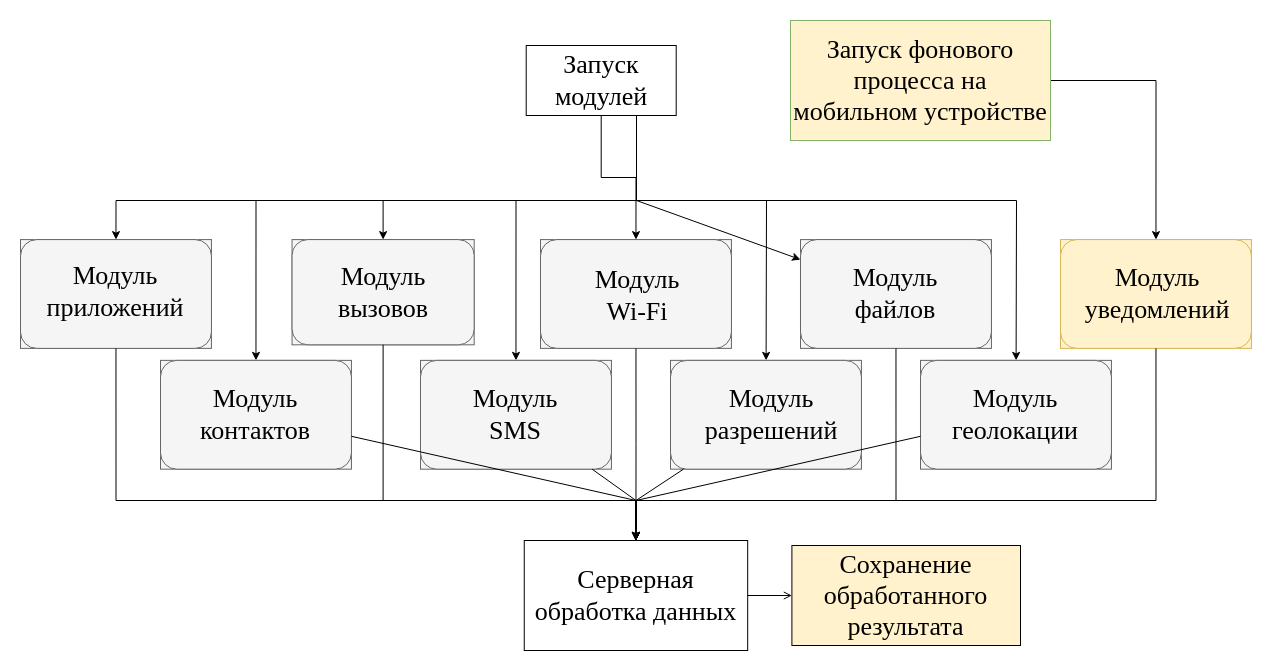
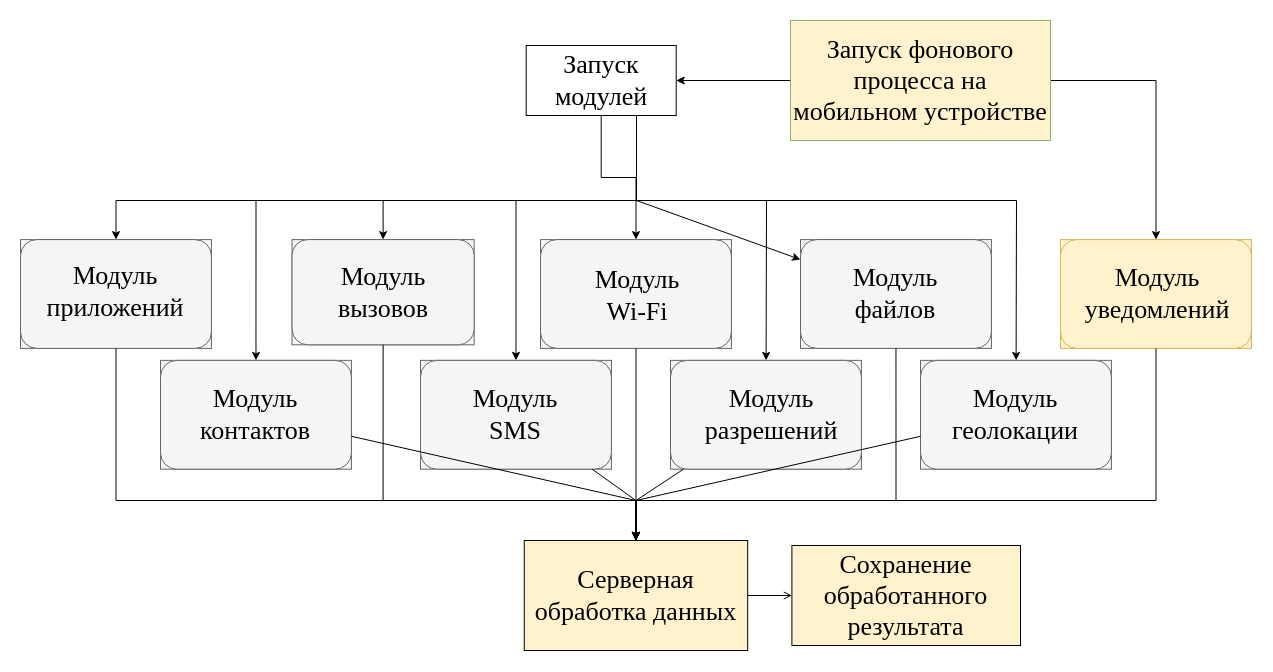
none -> (737, 81)
(636, 596) -> (636, 596)
